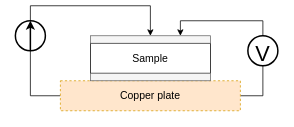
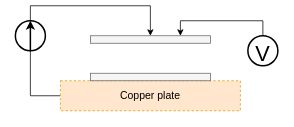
(150, 58) -> none
(263, 92) -> none
